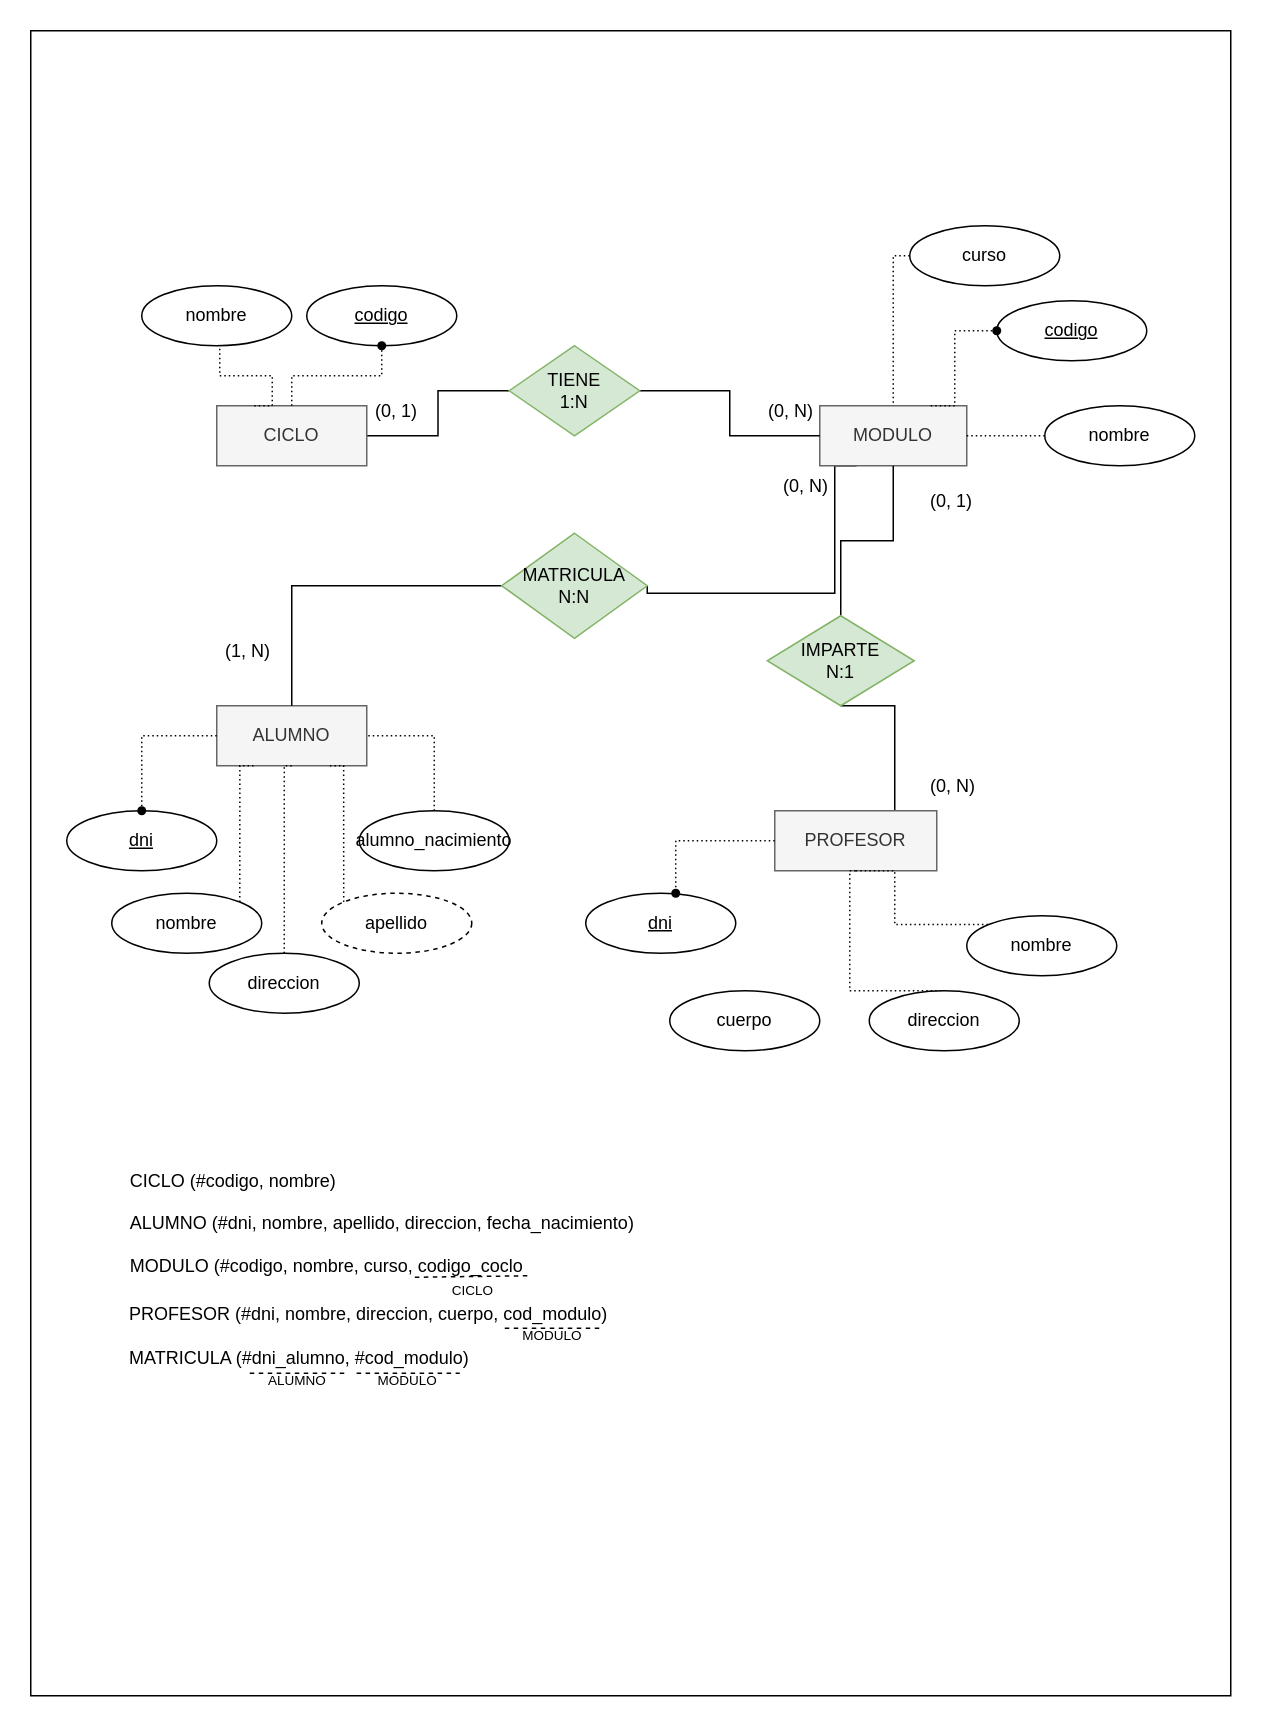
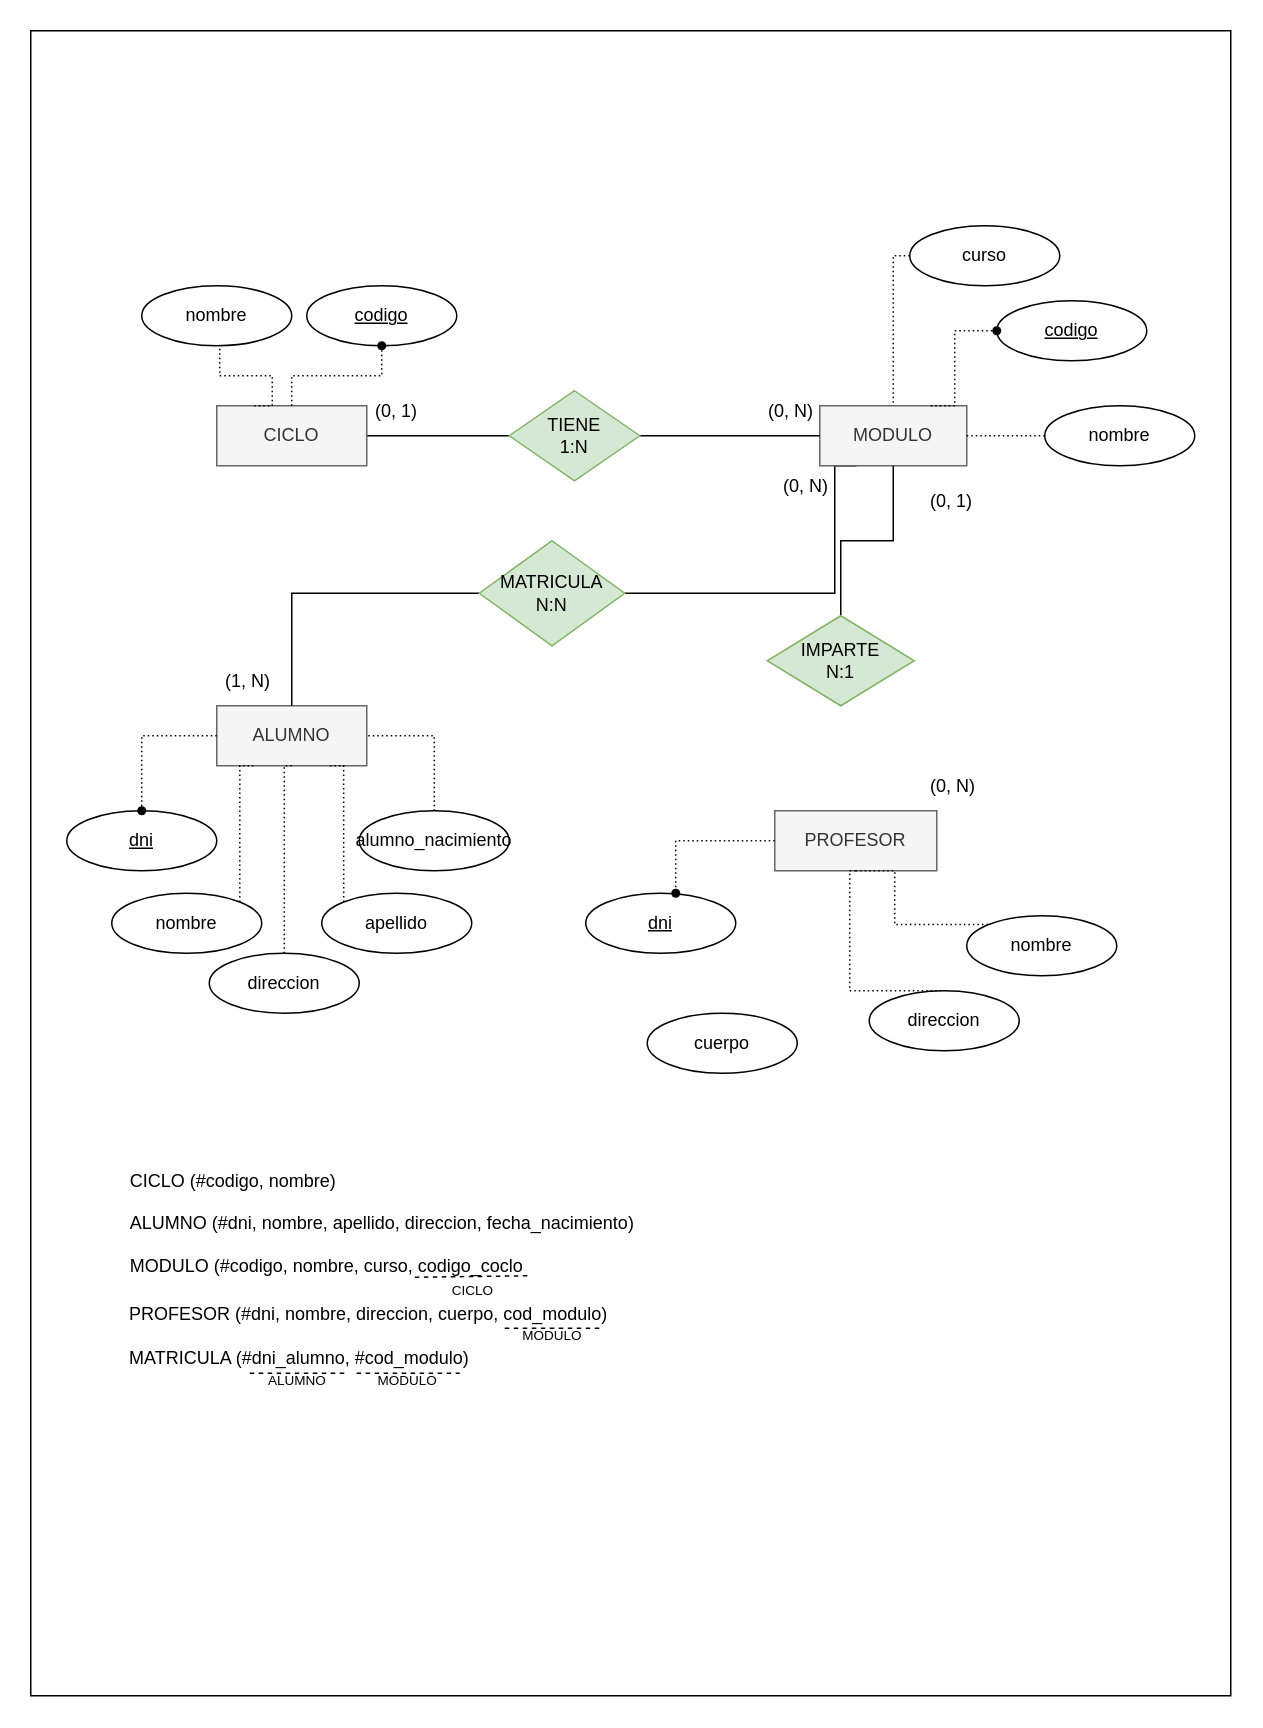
(575, 391) -> (575, 436)
(575, 586) -> (552, 593)
(254, 653) -> (254, 683)
(895, 732) -> none
(397, 923) -> (397, 923)
(745, 1021) -> (722, 1043)
